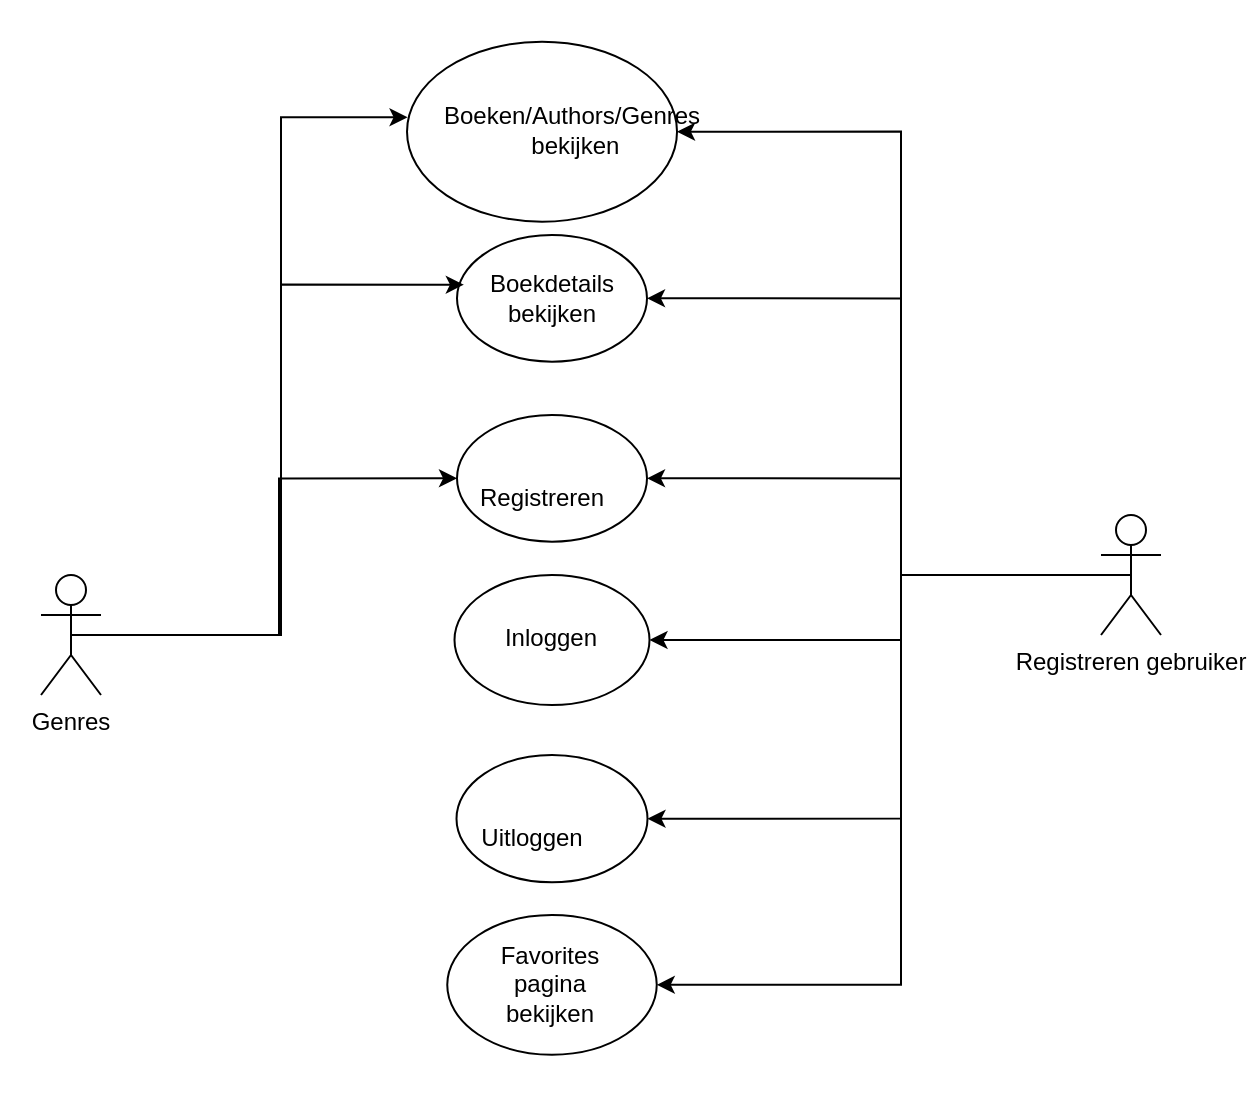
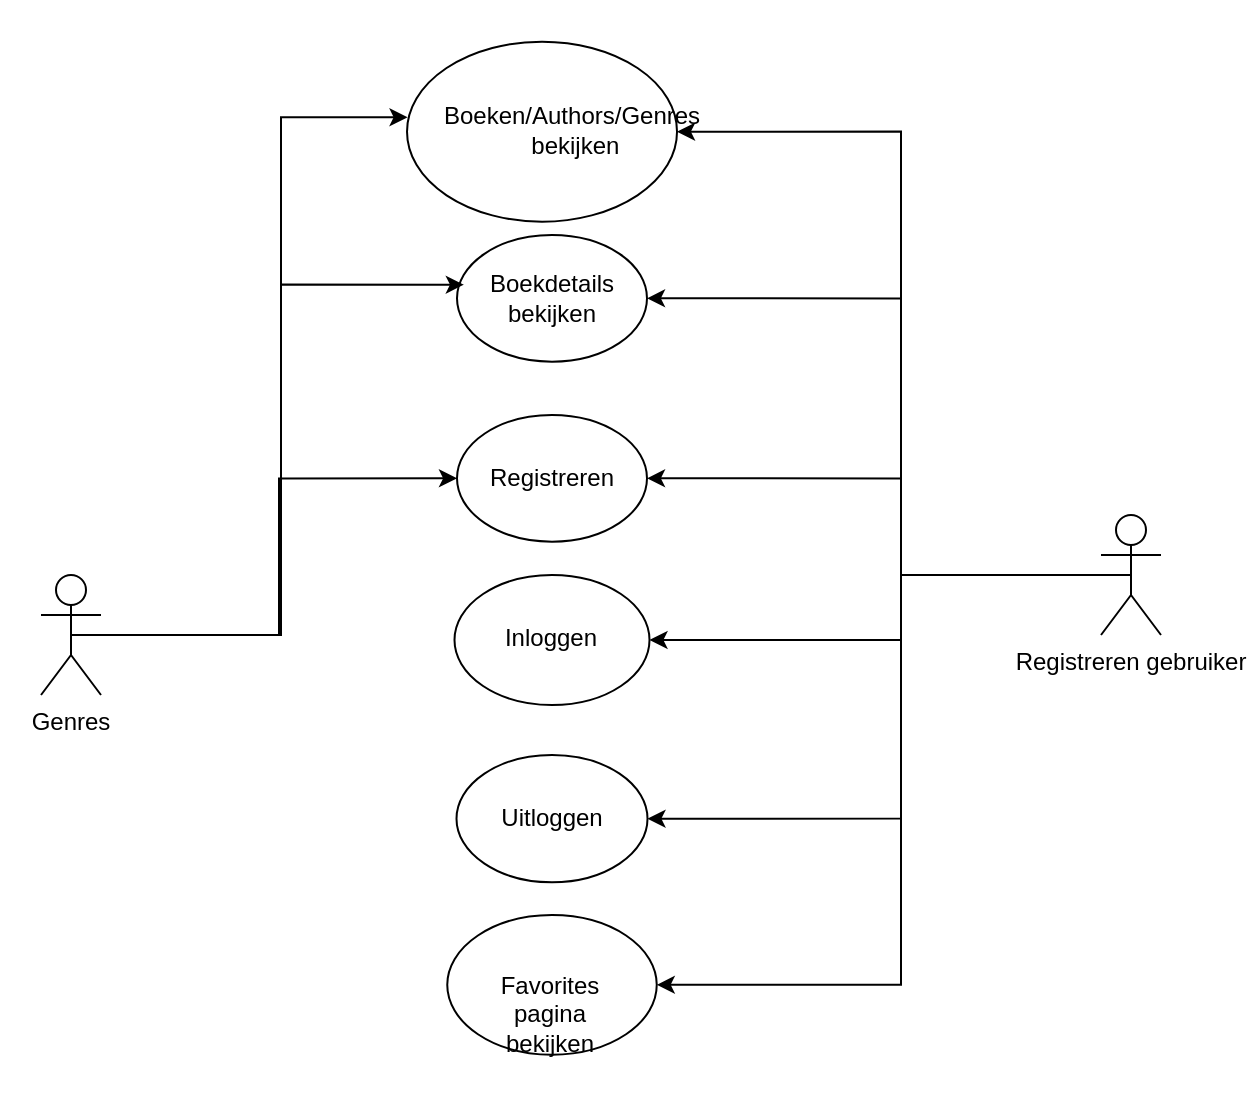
(543, 498) -> (553, 478)
(532, 839) -> (552, 819)
(552, 985) -> (552, 1015)
